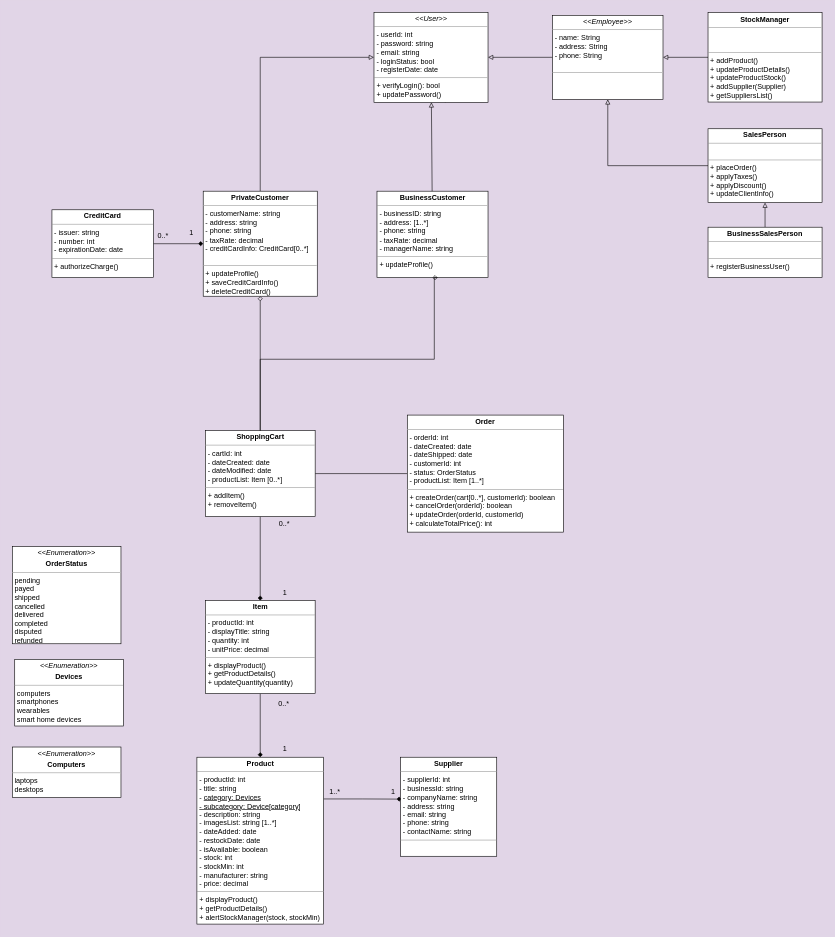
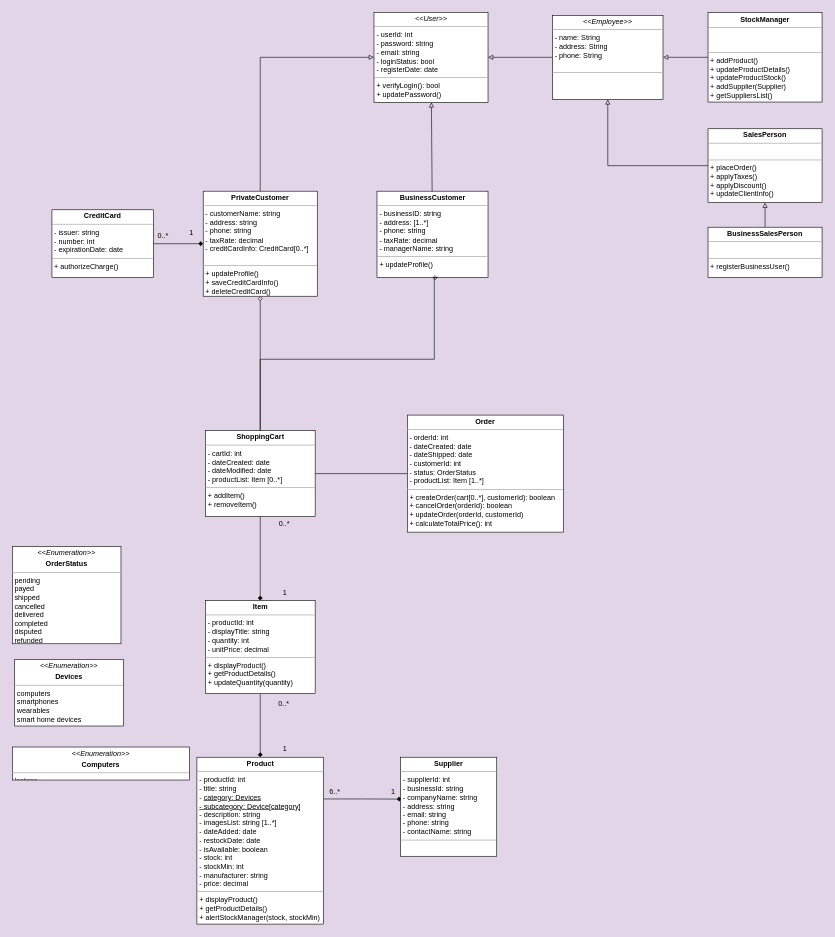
(67, 772) -> (101, 763)
(335, 792) -> (335, 792)
